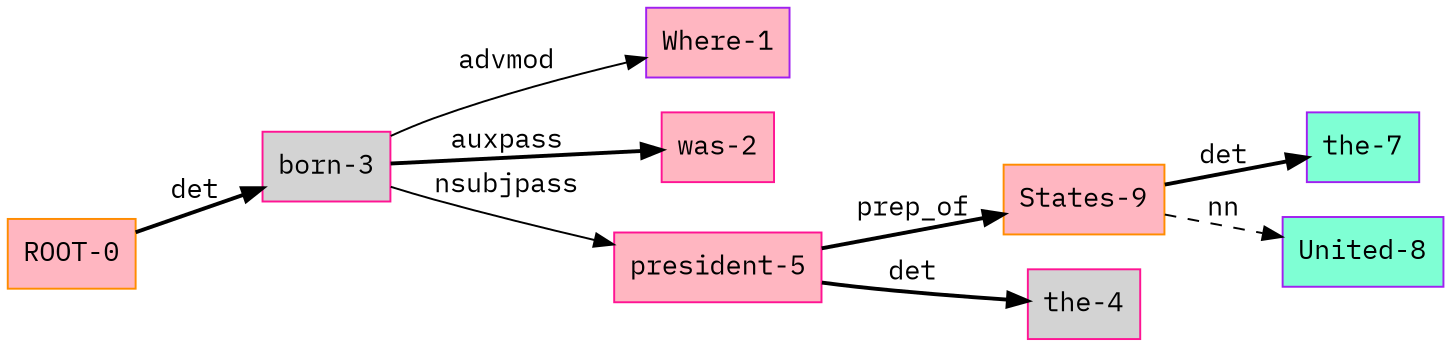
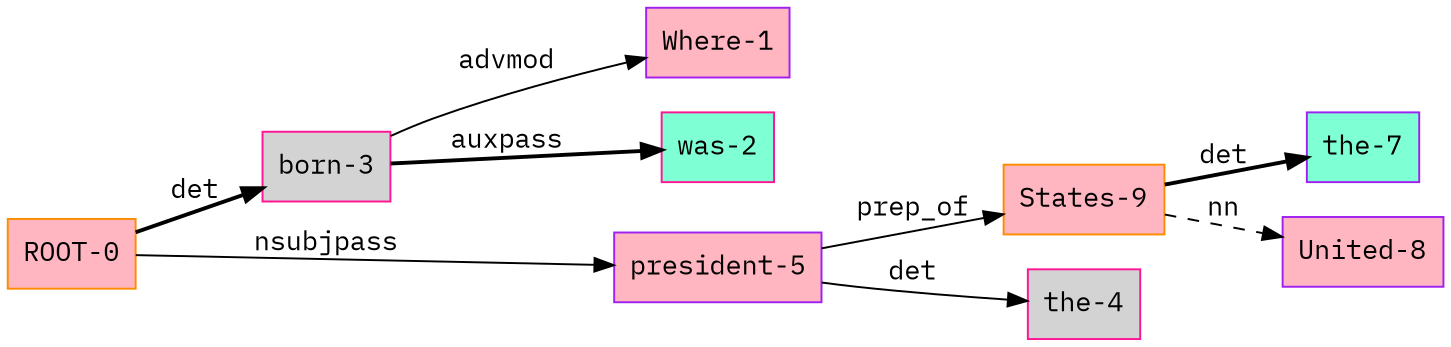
(718, 147) -> (718, 147)
(492, 215) -> (365, 260)
(903, 233) -> (903, 233)
(1363, 252) -> (1363, 252)
(718, 267) -> (718, 267)
(915, 292) -> (915, 292)
